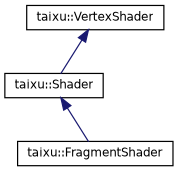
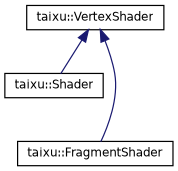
(78, 125) -> (115, 92)
